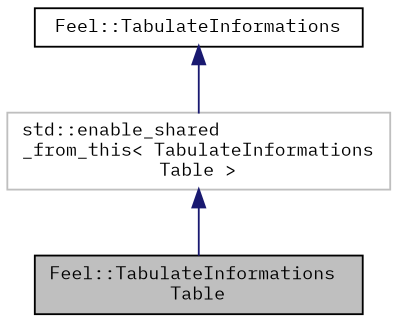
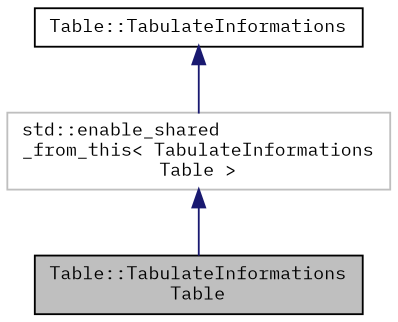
(199, 27) -> (199, 27)
(199, 285) -> (199, 285)
